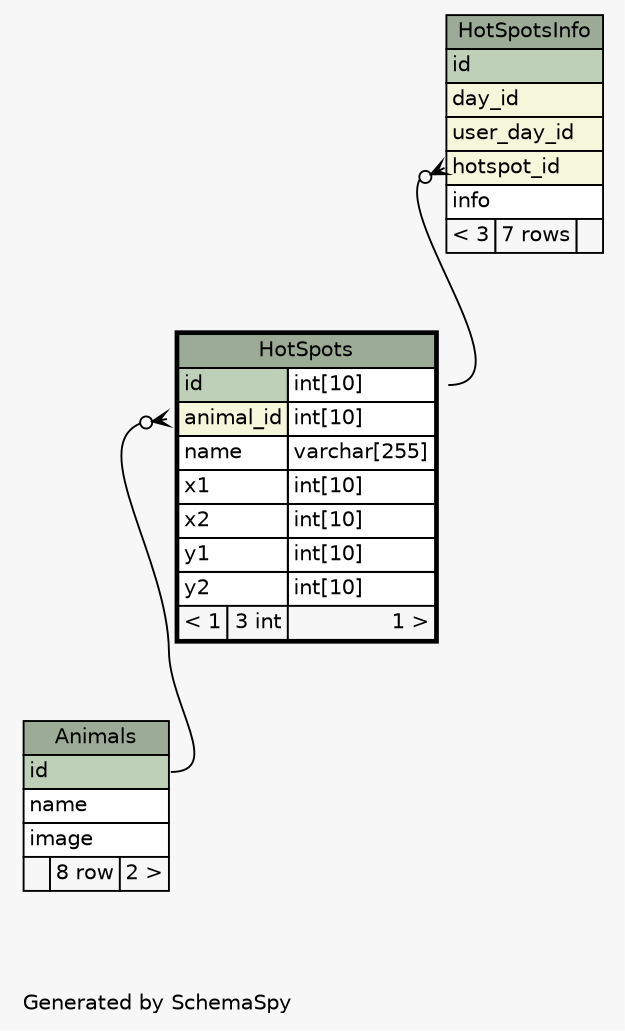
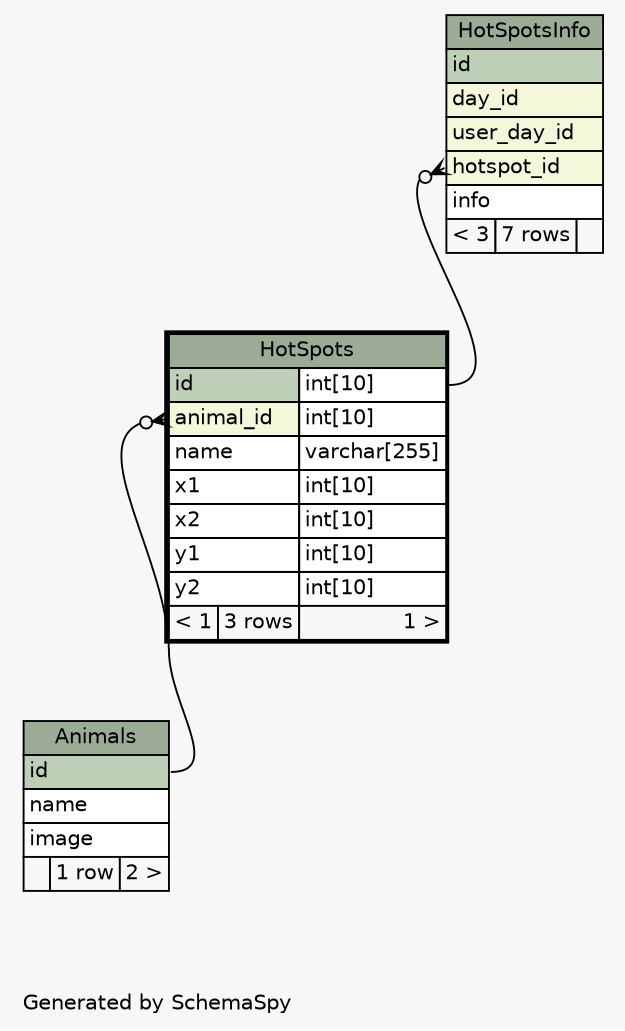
(259, 622) -> (259, 622)
(85, 873) -> (85, 873)
